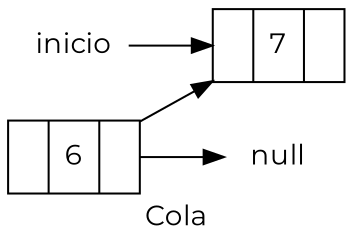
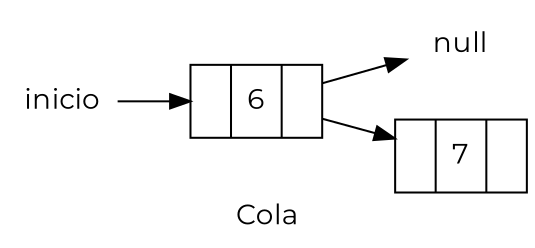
(160, 46) -> (144, 101)
